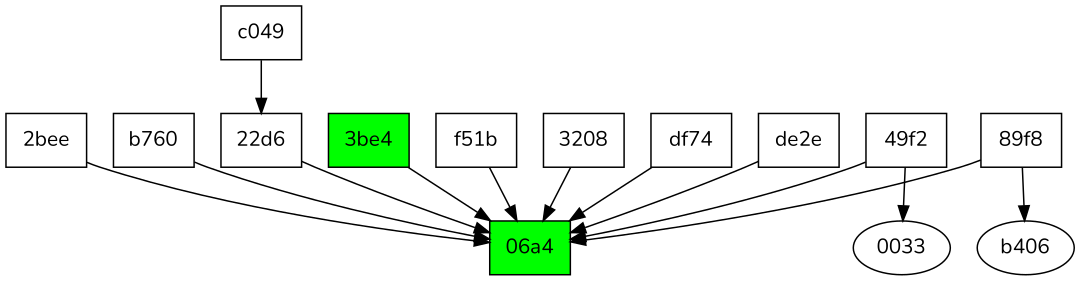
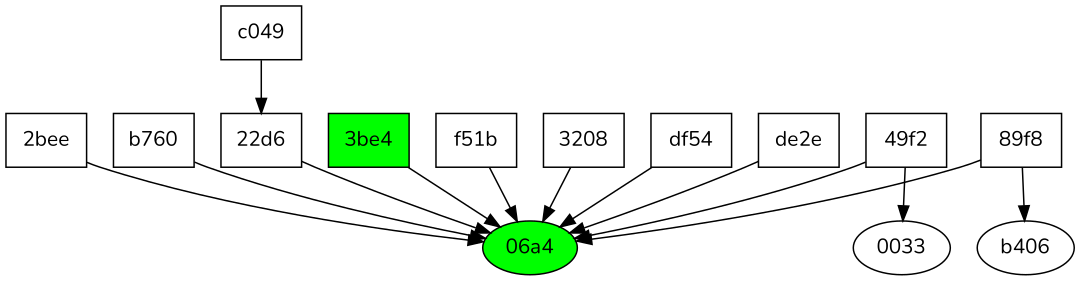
(691, 140) -> (691, 140)
(530, 248) -> (530, 248)
